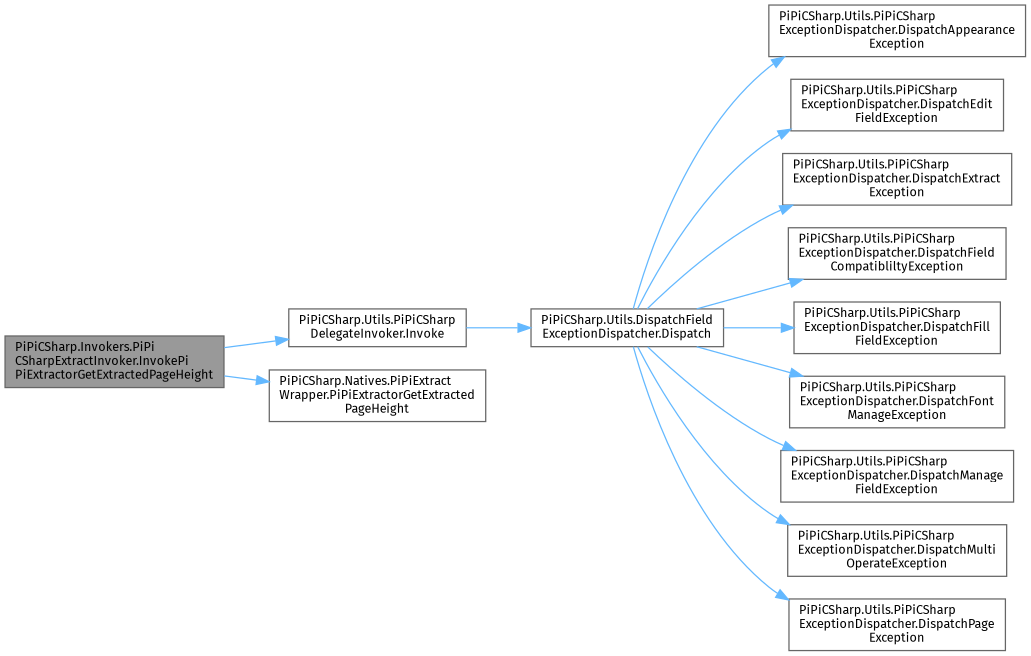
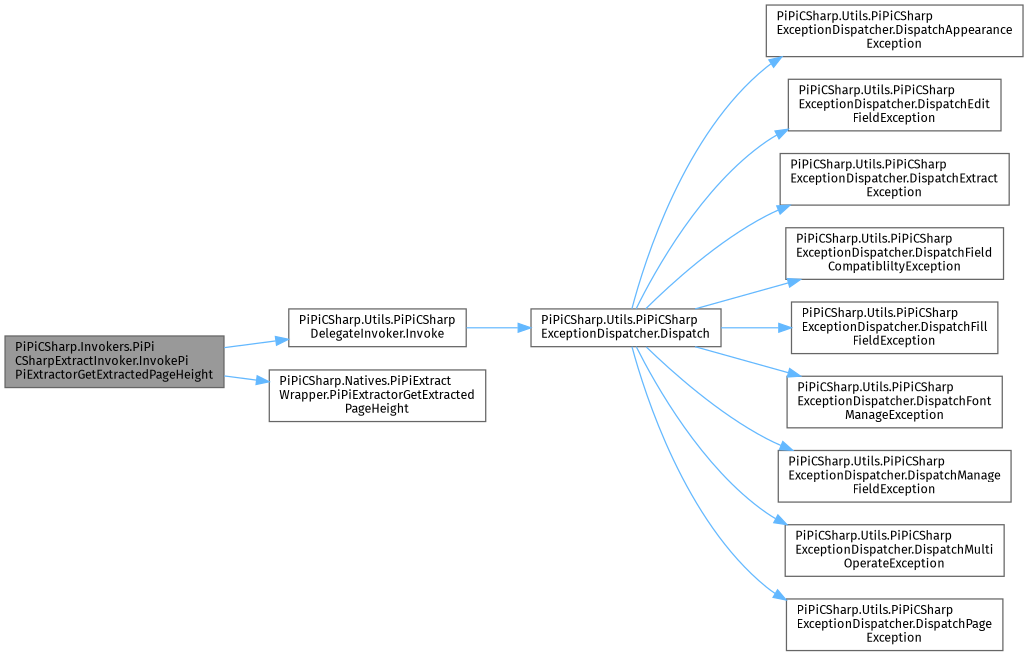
(627, 328) -> (626, 328)
